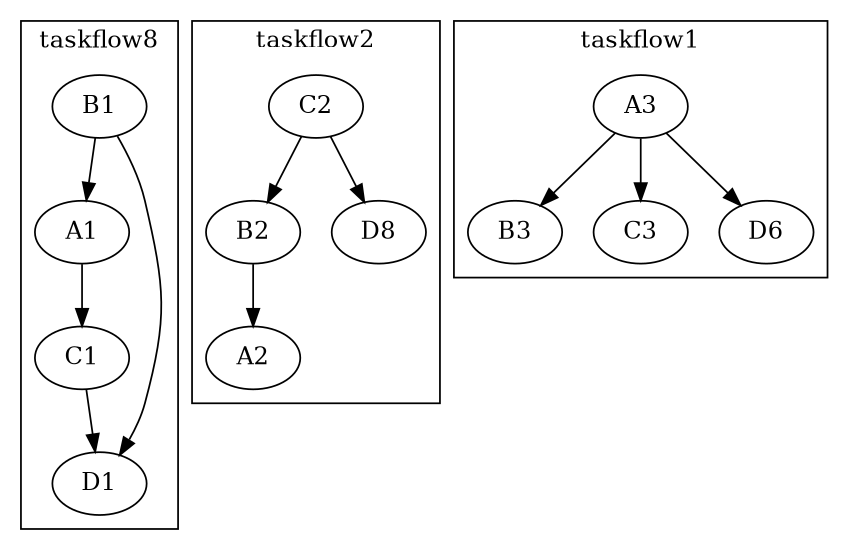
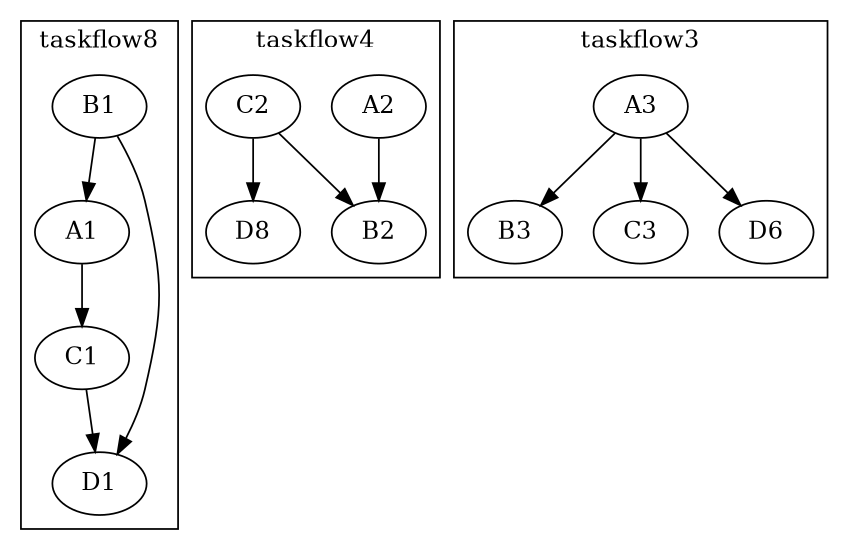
(316, 41) -> (316, 41)
(641, 41) -> (641, 41)
(253, 286) -> (379, 161)
